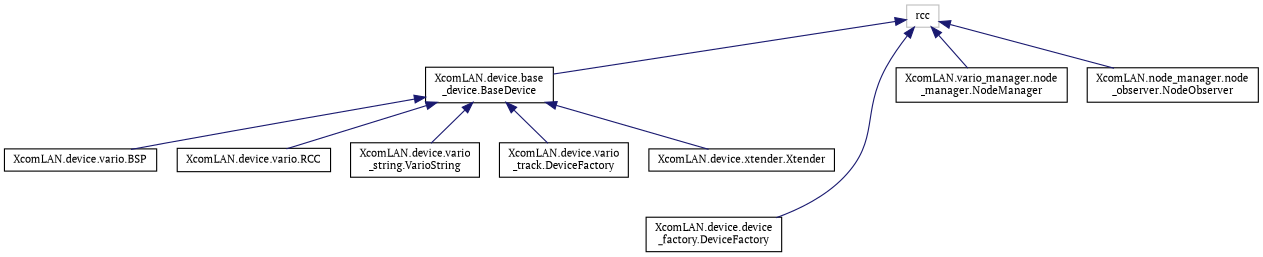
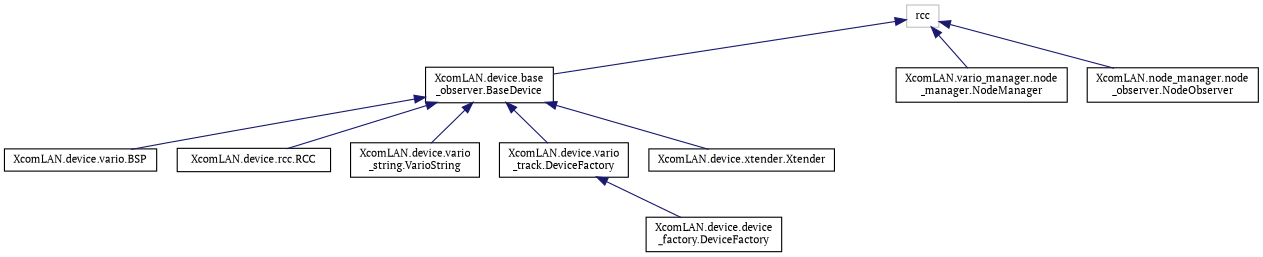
(489, 85) -> (489, 85)
(864, 144) -> (644, 200)
(254, 160) -> (254, 160)
